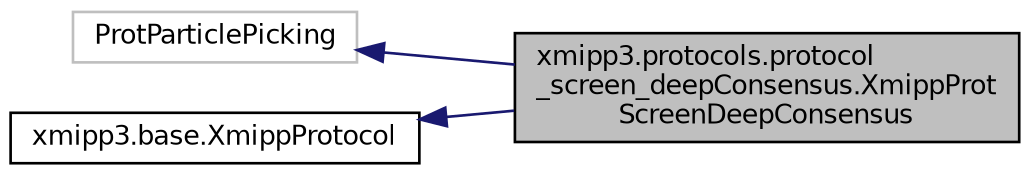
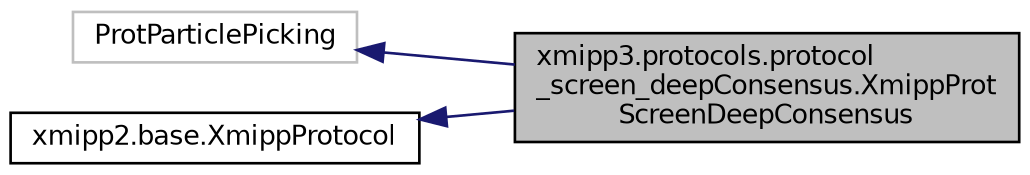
(215, 138) -> (215, 138)
